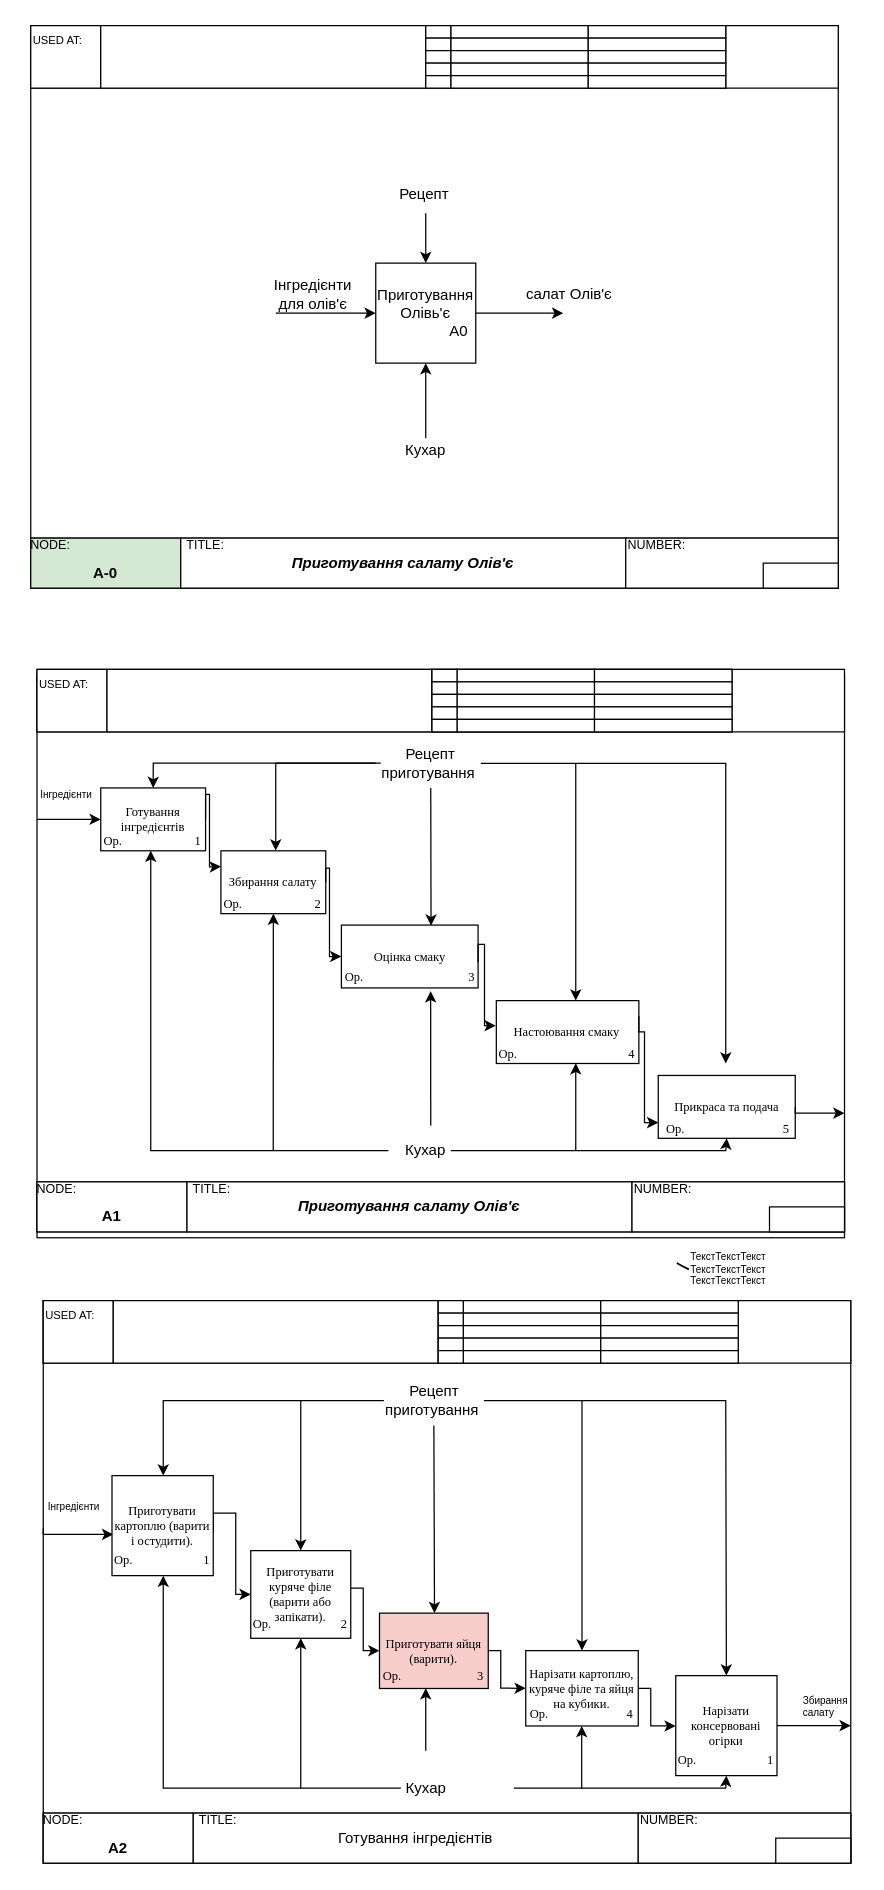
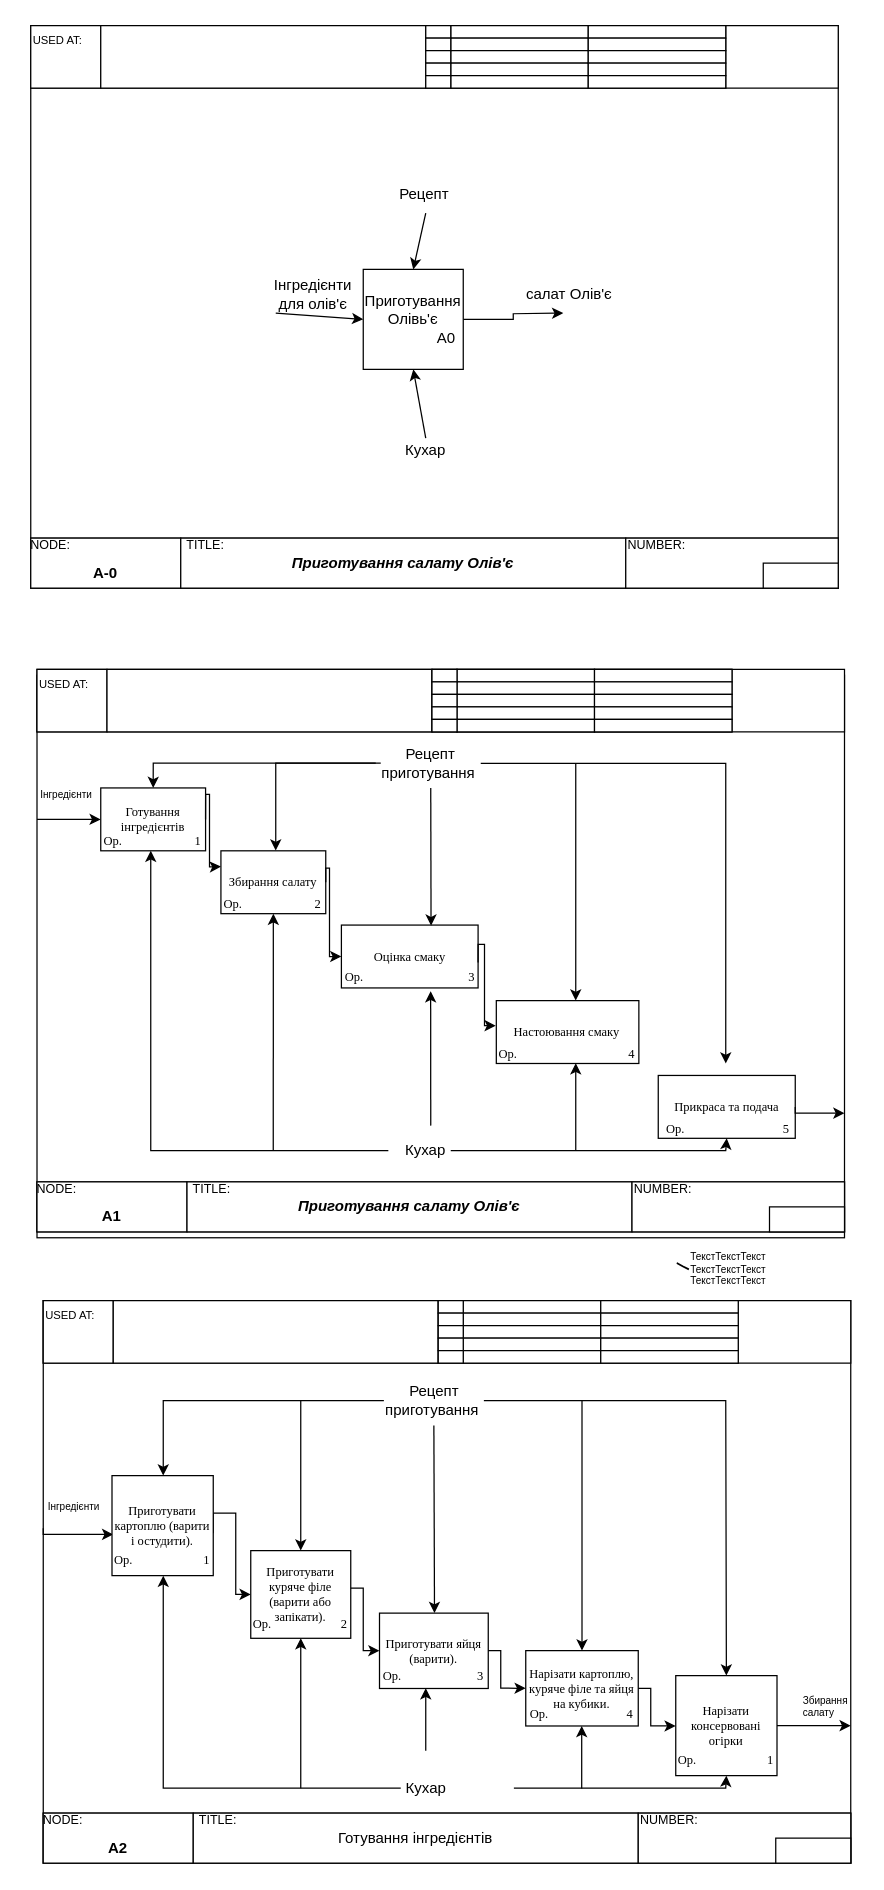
(426, 313) -> (413, 319)
(106, 563) -> (106, 563)
(644, 1075) -> none
(434, 1651) -> (434, 1651)
